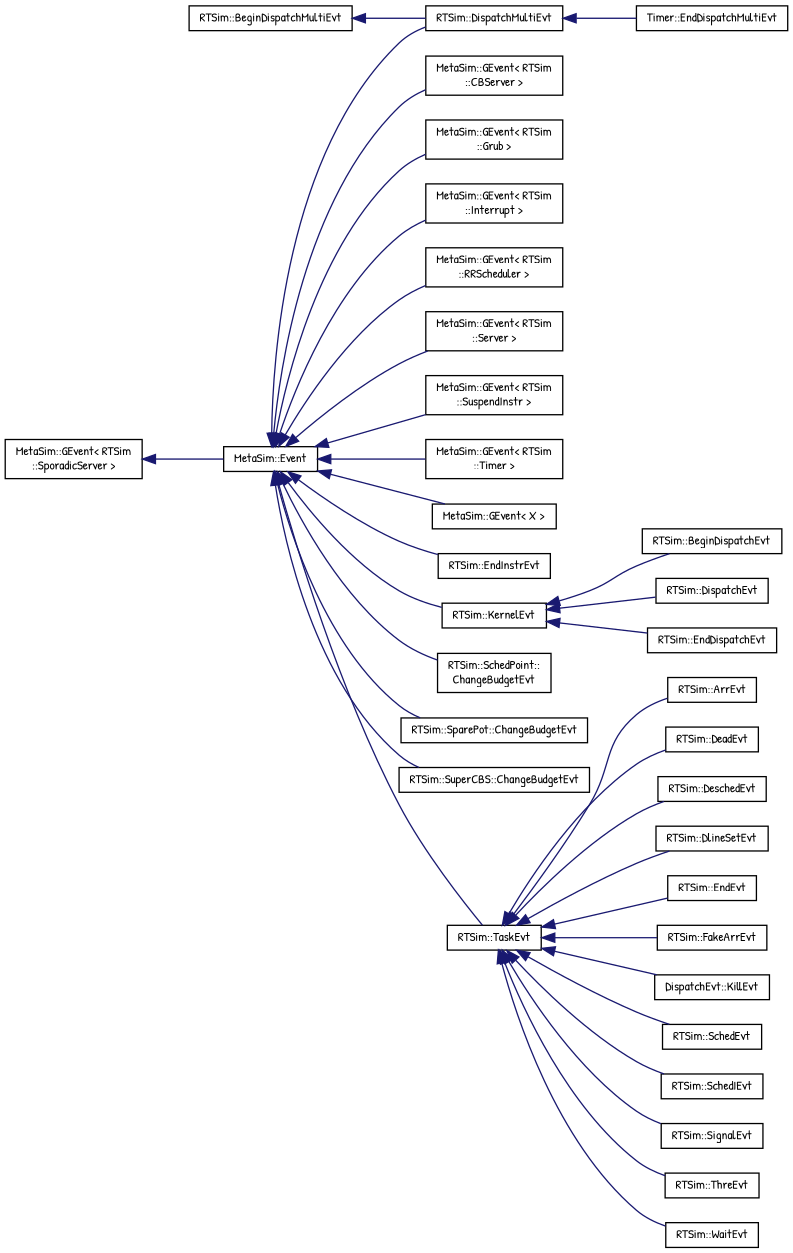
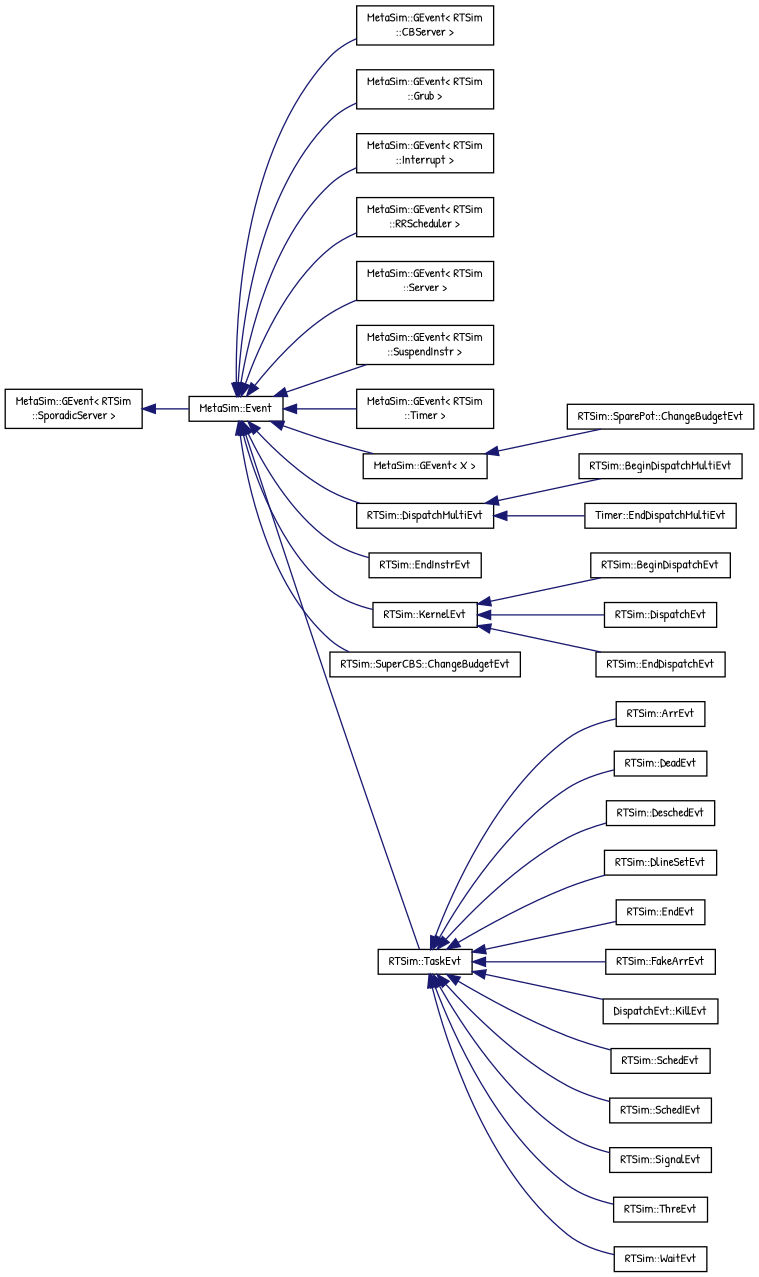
(396, 18) -> (549, 490)
(331, 621) -> (549, 440)
(494, 673) -> none
